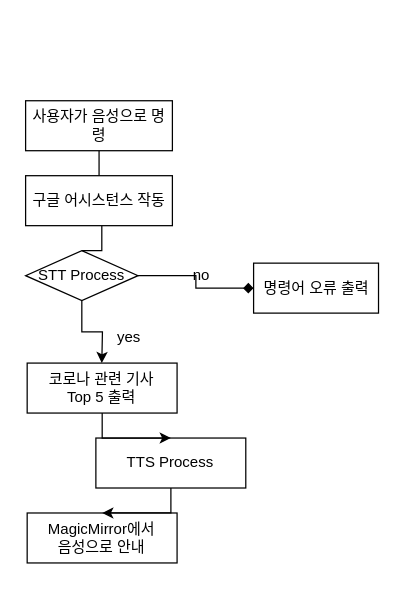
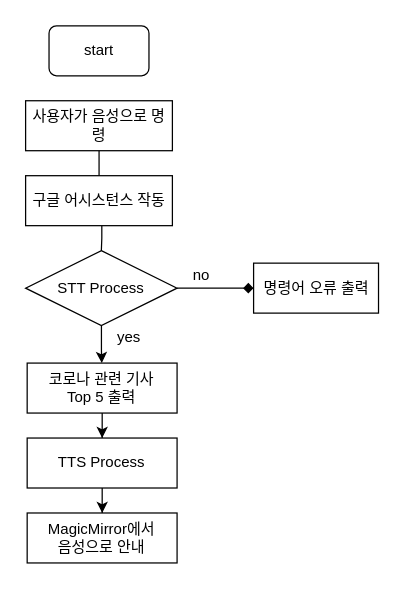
none -> (99, 51)
(82, 276) -> (101, 288)
(171, 463) -> (102, 463)
